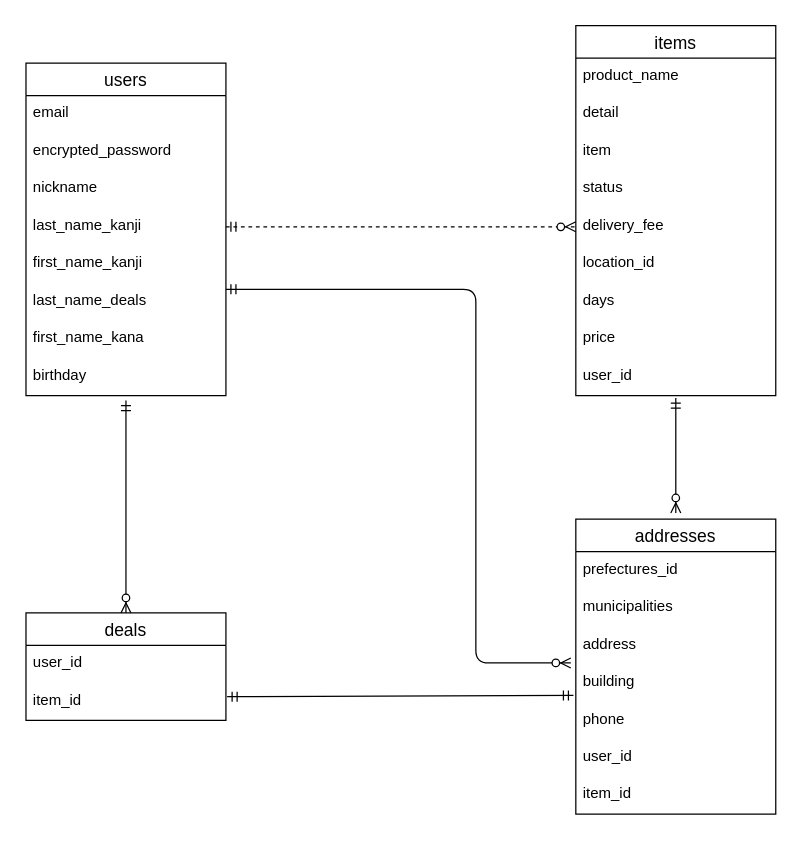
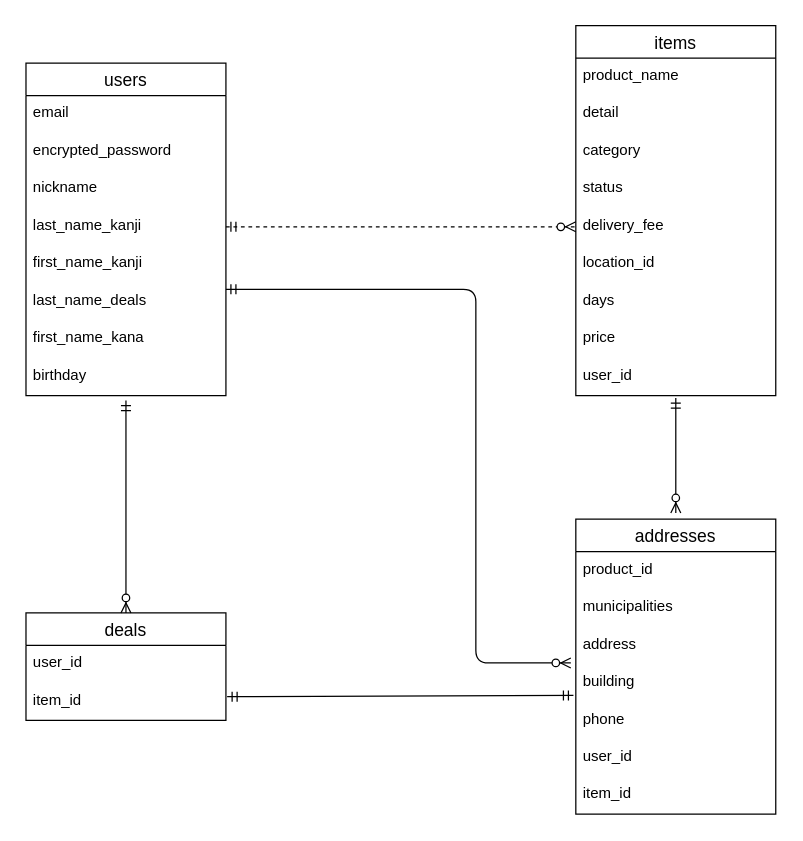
(597, 150) -> (616, 150)
(639, 569) -> (623, 569)
